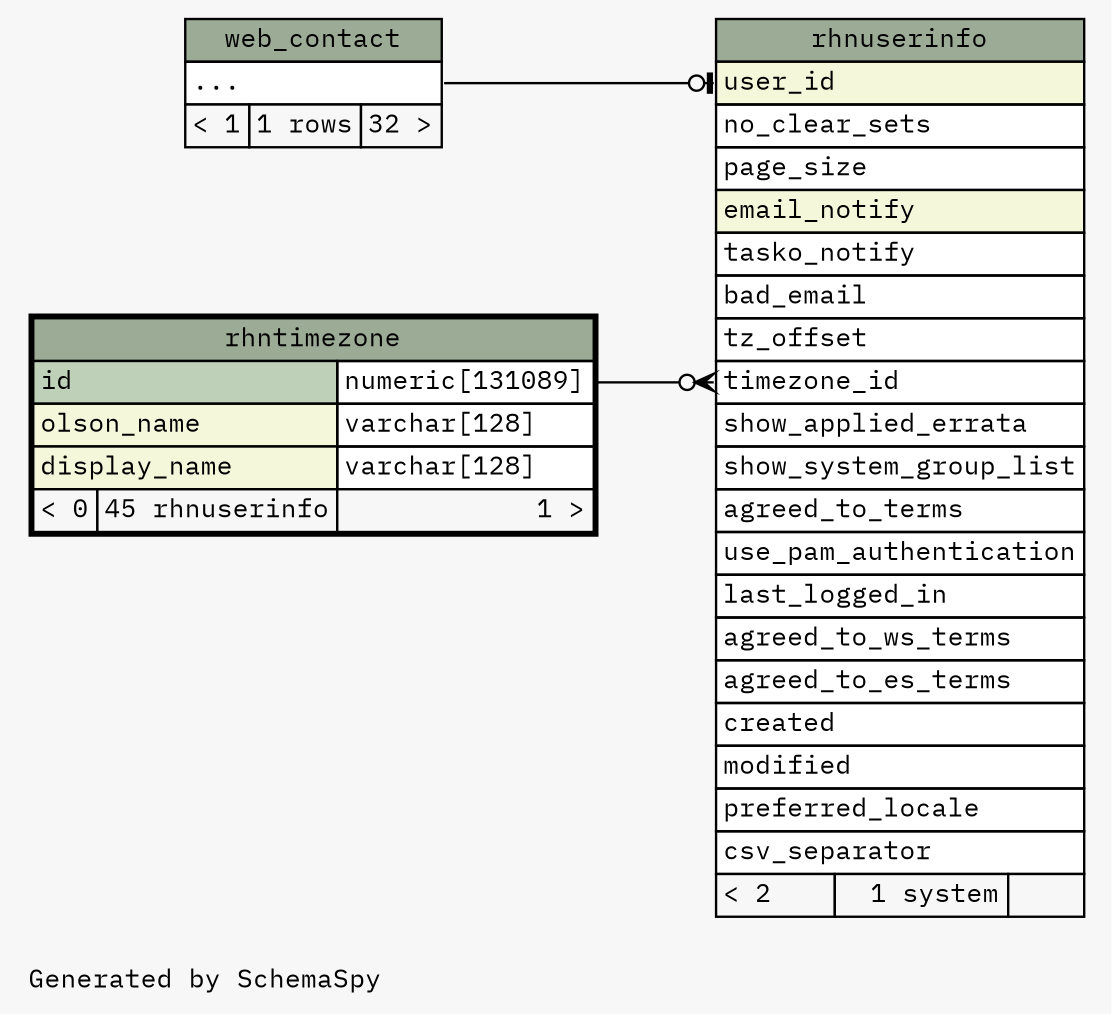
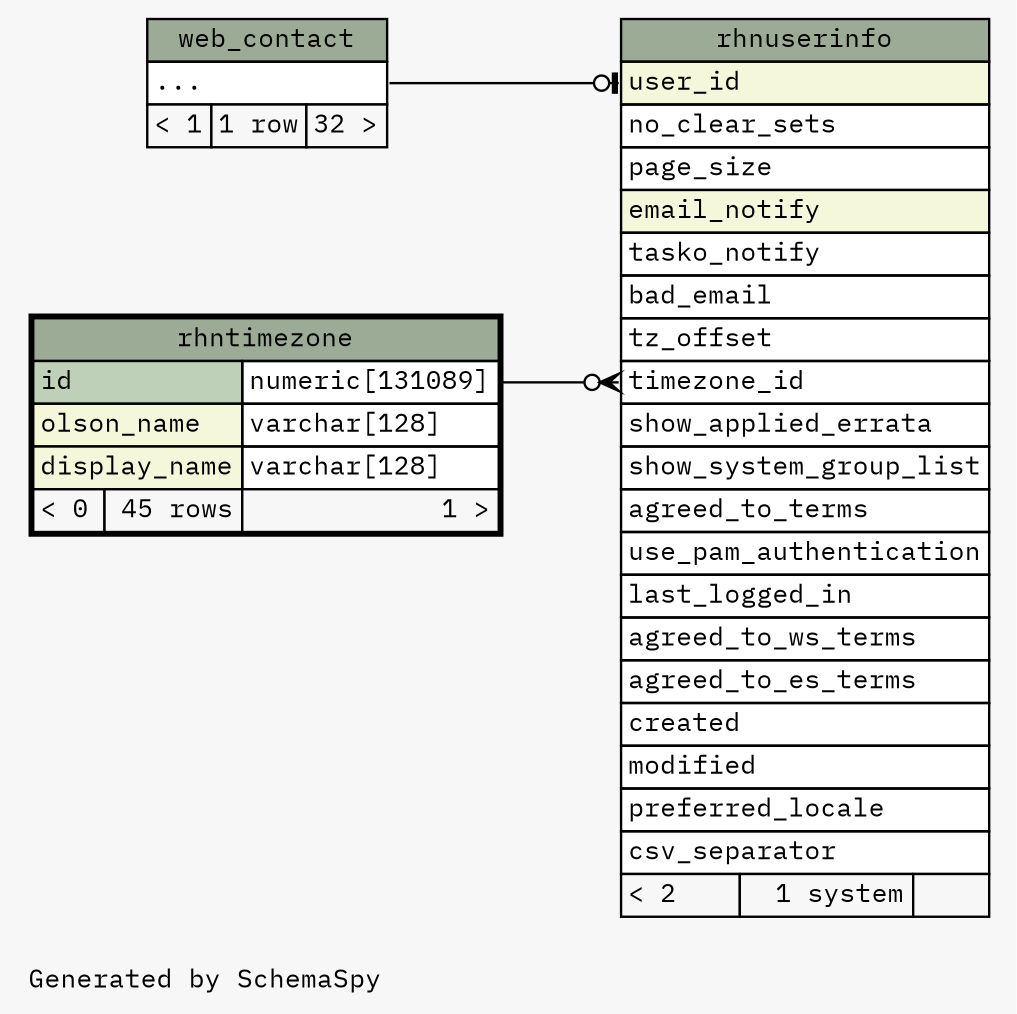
(305, 125) -> (259, 125)
(217, 509) -> (178, 509)
